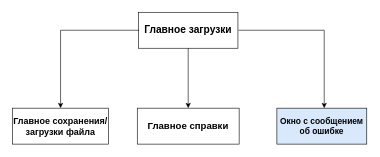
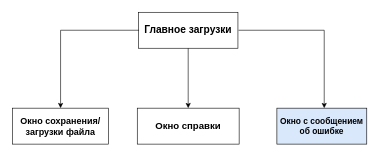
(60, 126) -> (60, 126)
(188, 126) -> (188, 126)
